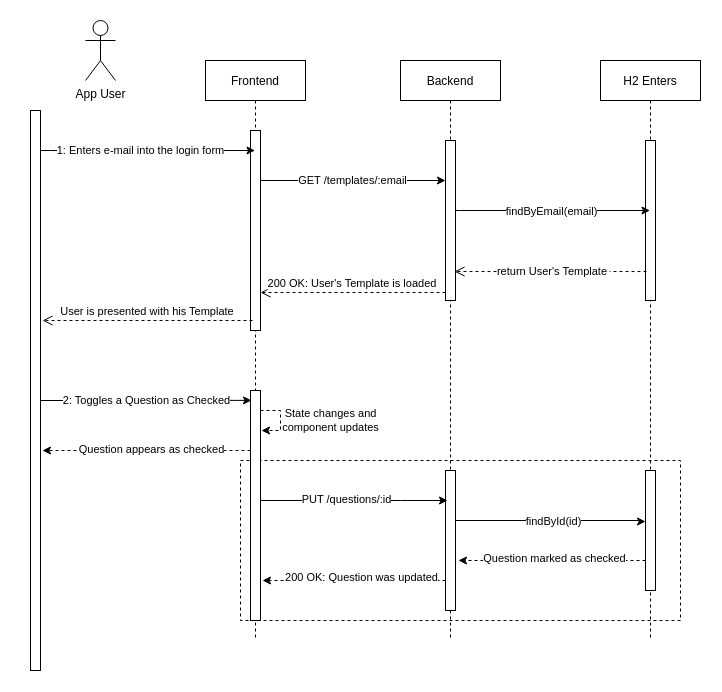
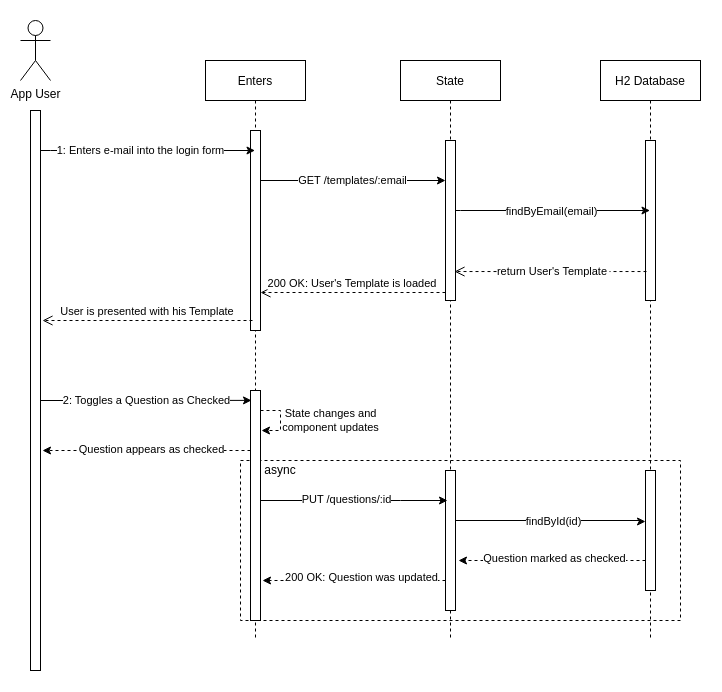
(101, 51) -> (36, 51)
(255, 81) -> (255, 81)
(450, 81) -> (450, 81)
(650, 81) -> (650, 81)
none -> (281, 471)
